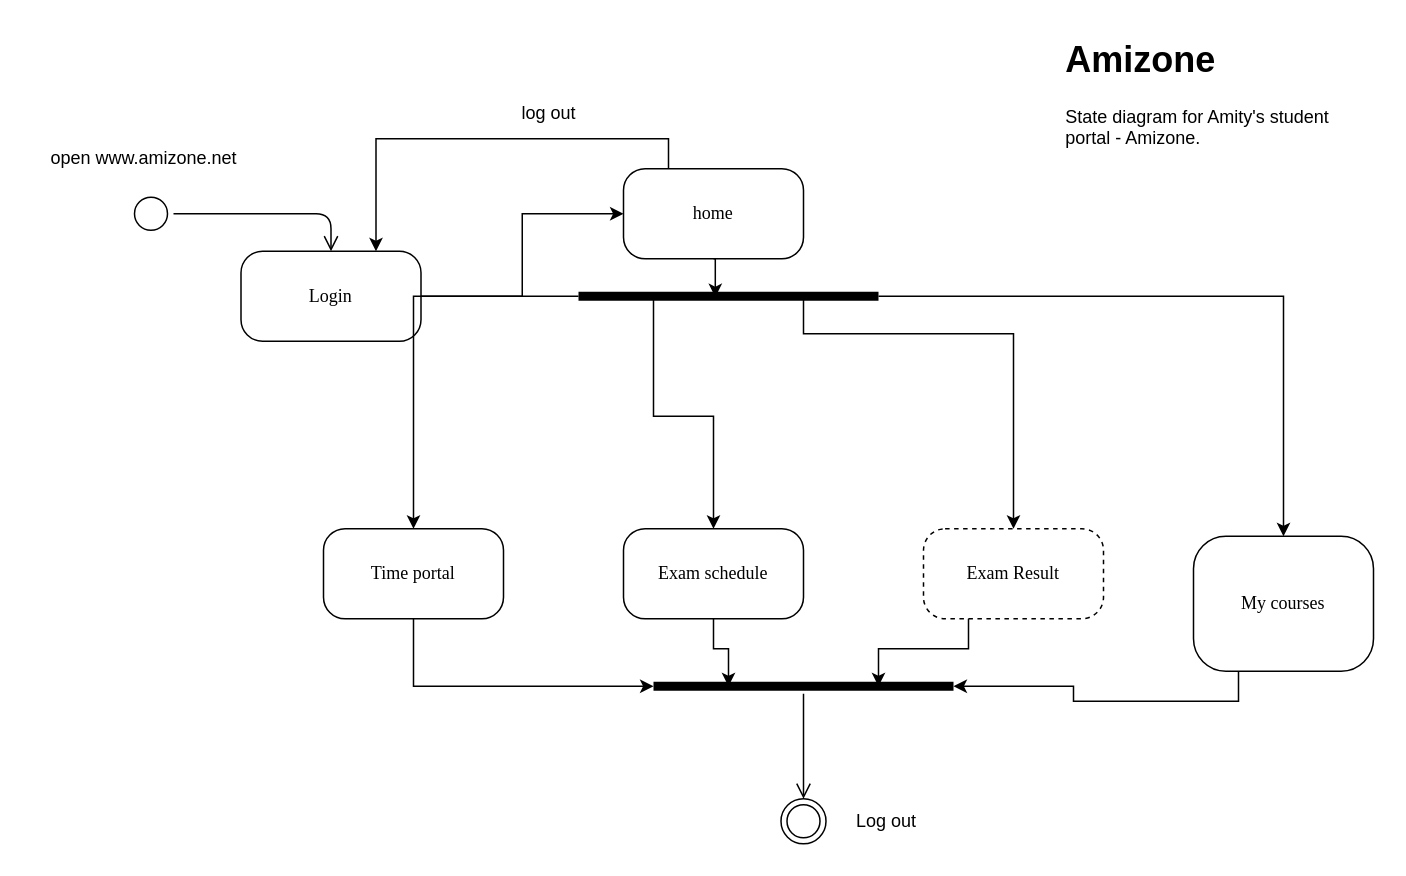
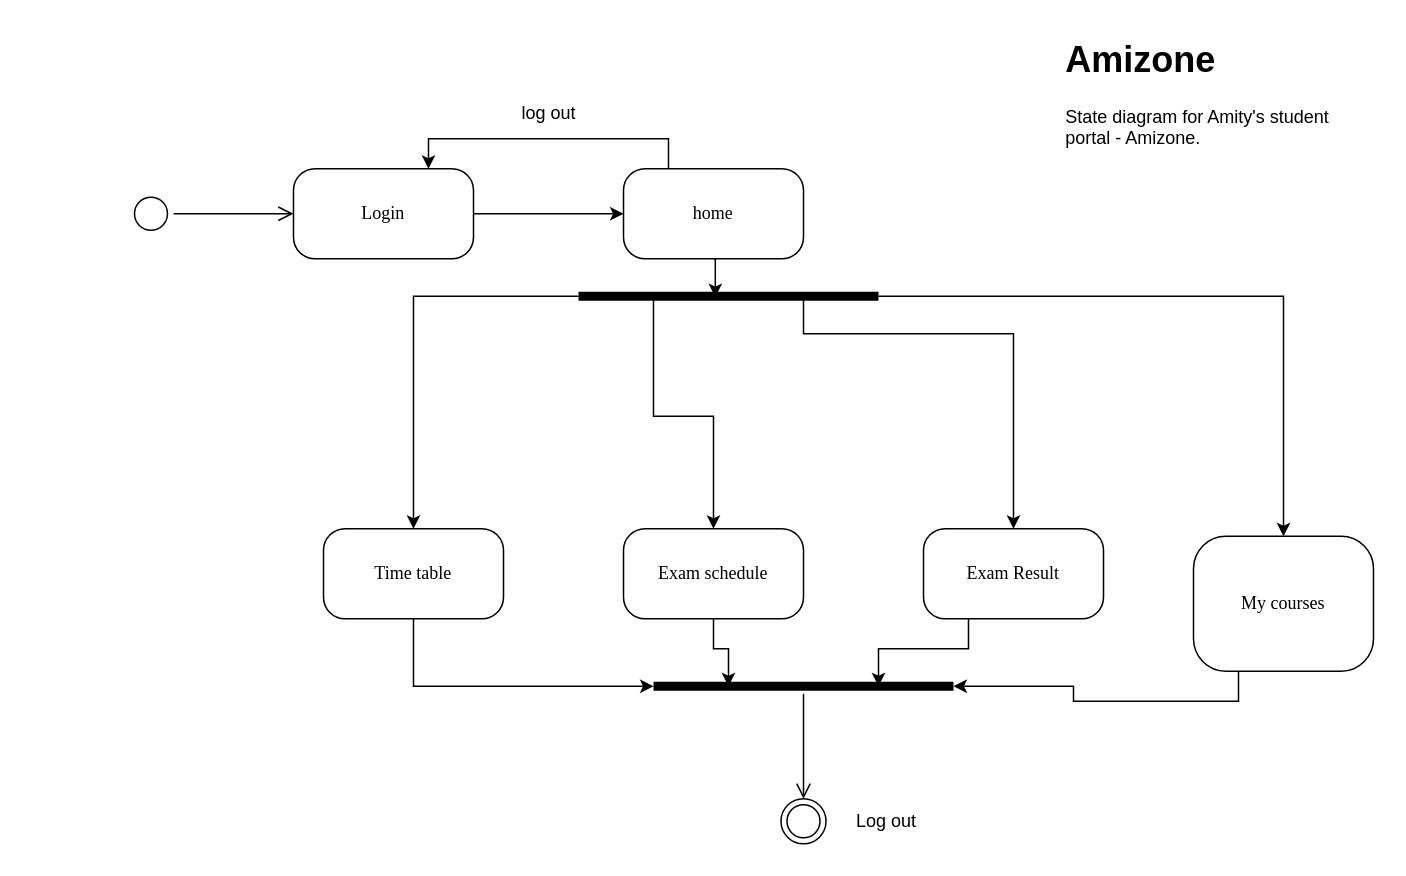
(143, 158) -> none
(331, 296) -> (383, 214)
(413, 574) -> (413, 574)
(1013, 574) -> (1013, 574)
